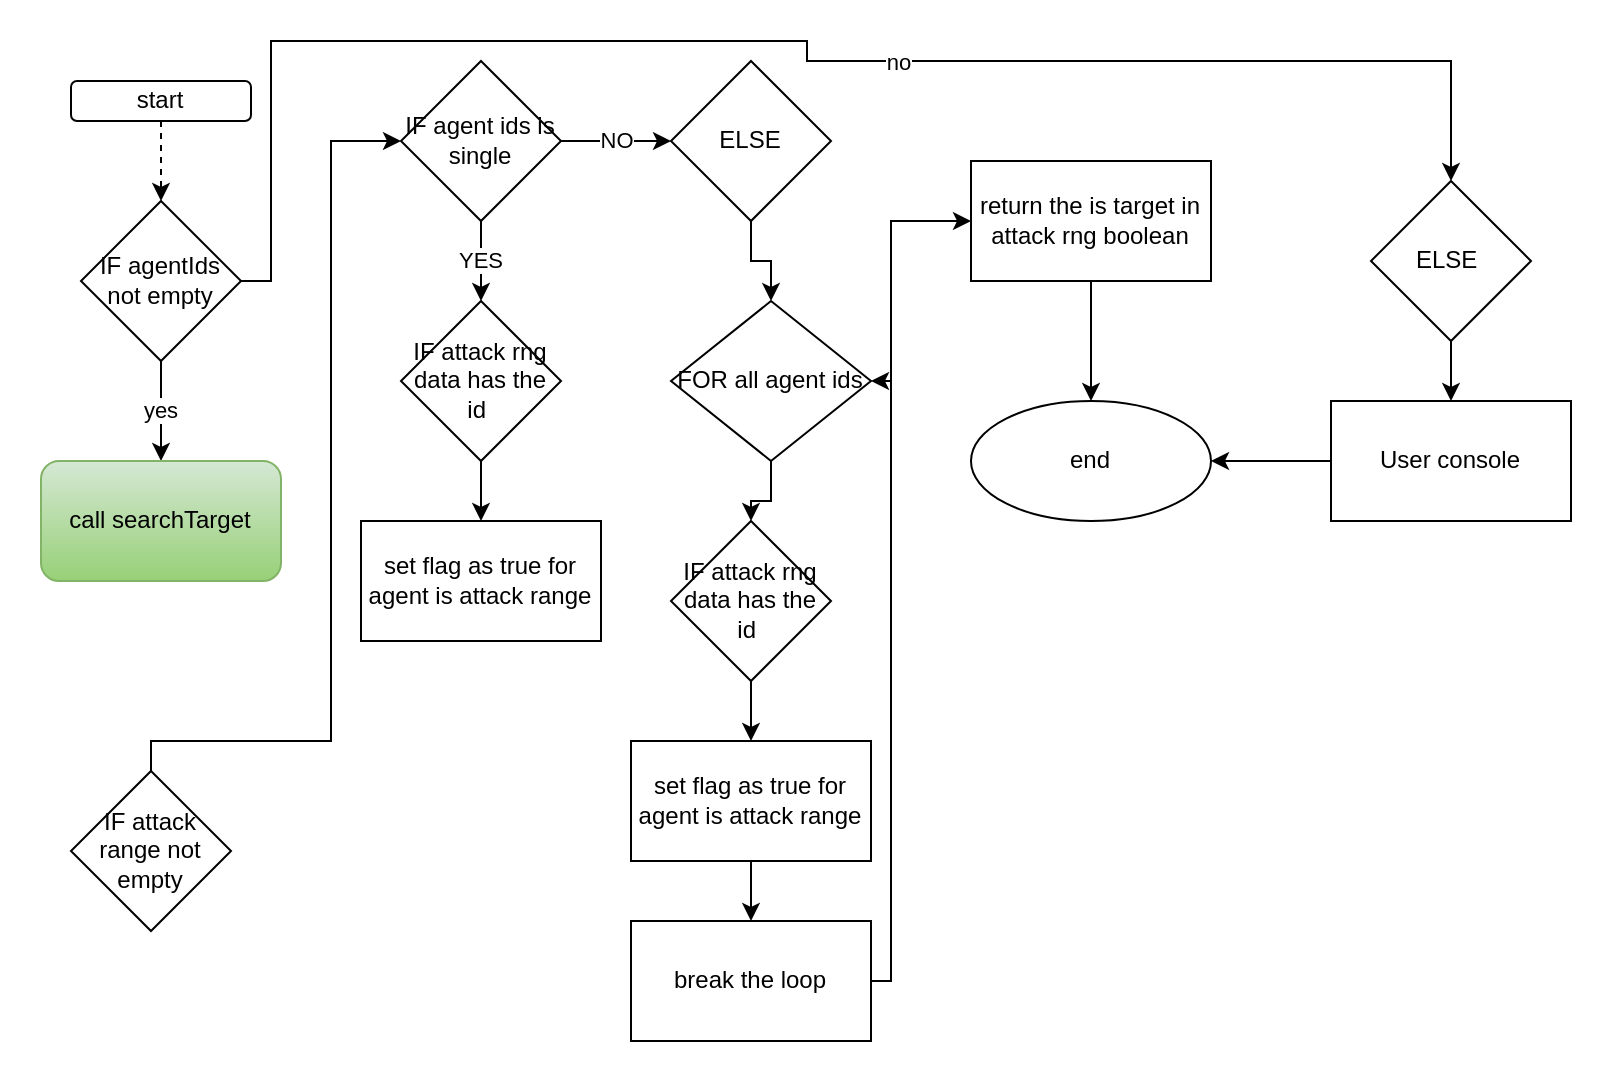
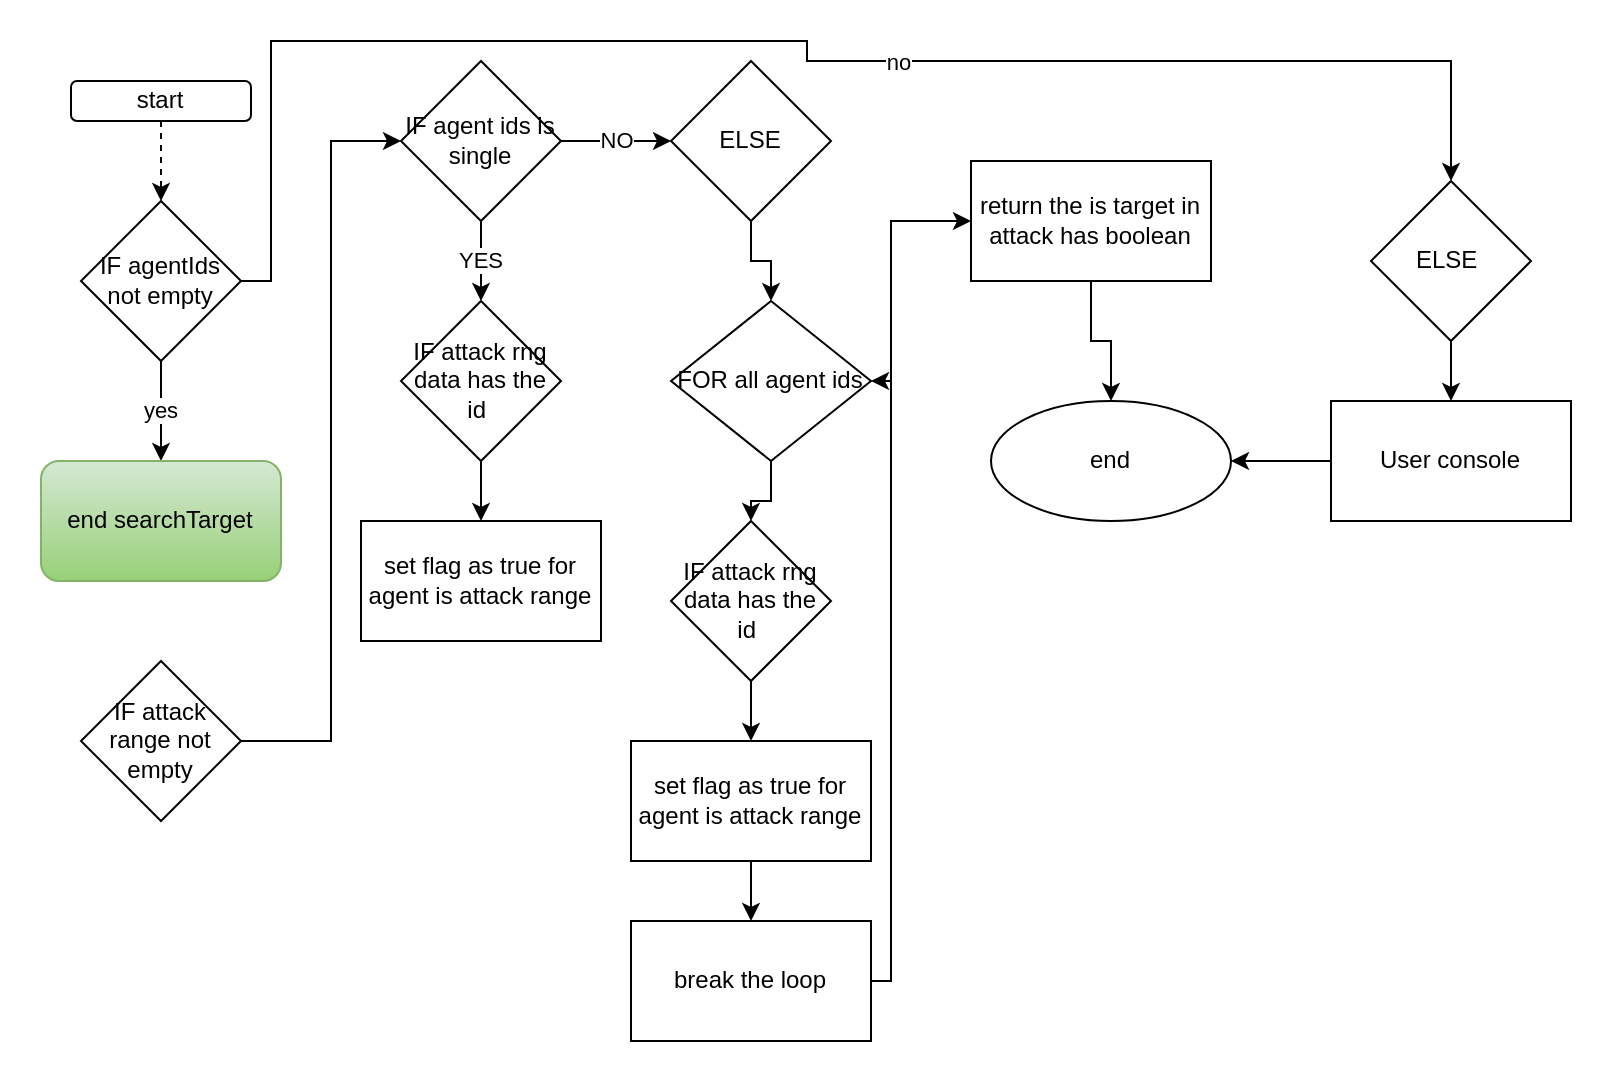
(1091, 221) -> (1091, 221)
(1091, 461) -> (1111, 461)
(161, 521) -> (161, 521)
(151, 851) -> (161, 741)
